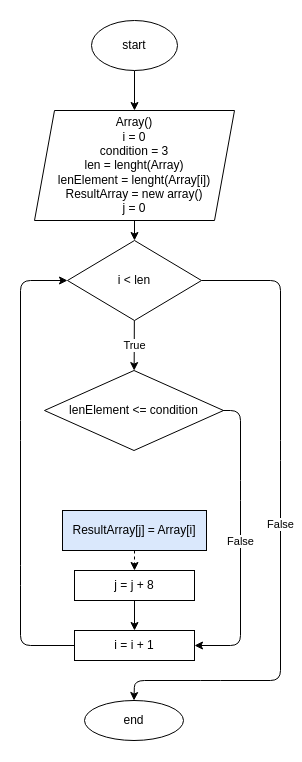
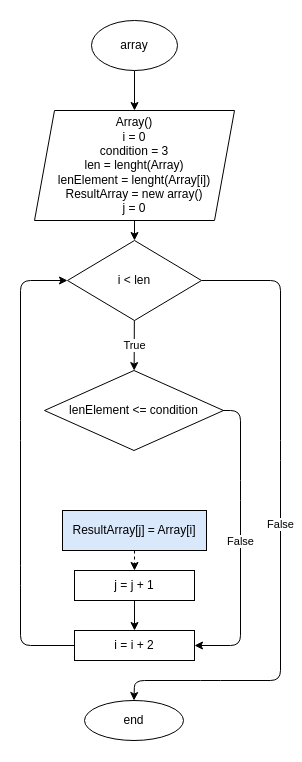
(135, 46) -> (135, 46)
(135, 586) -> (135, 586)
(135, 646) -> (135, 646)
